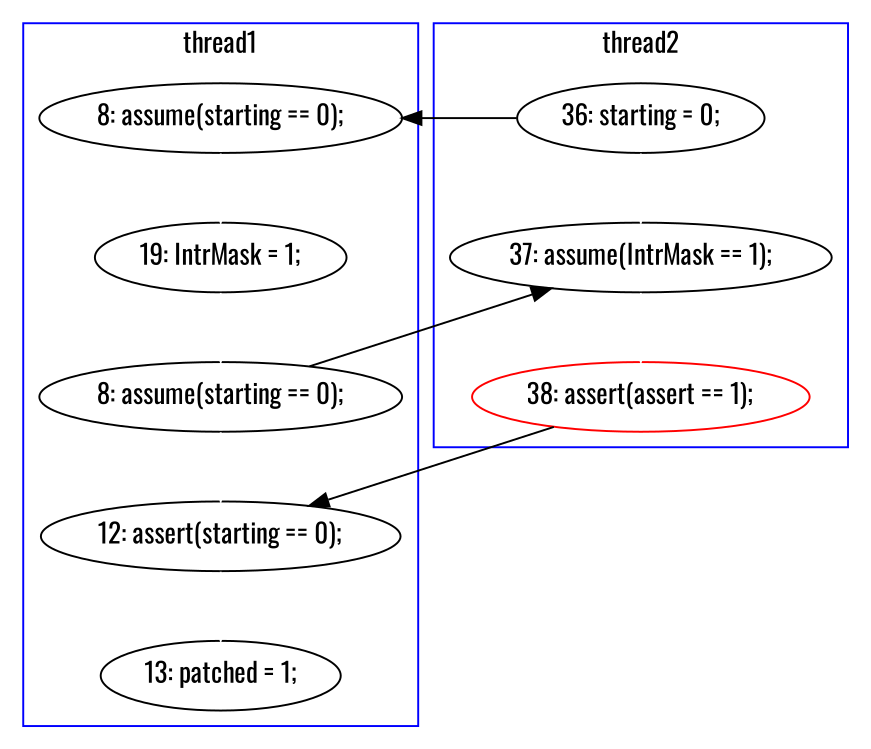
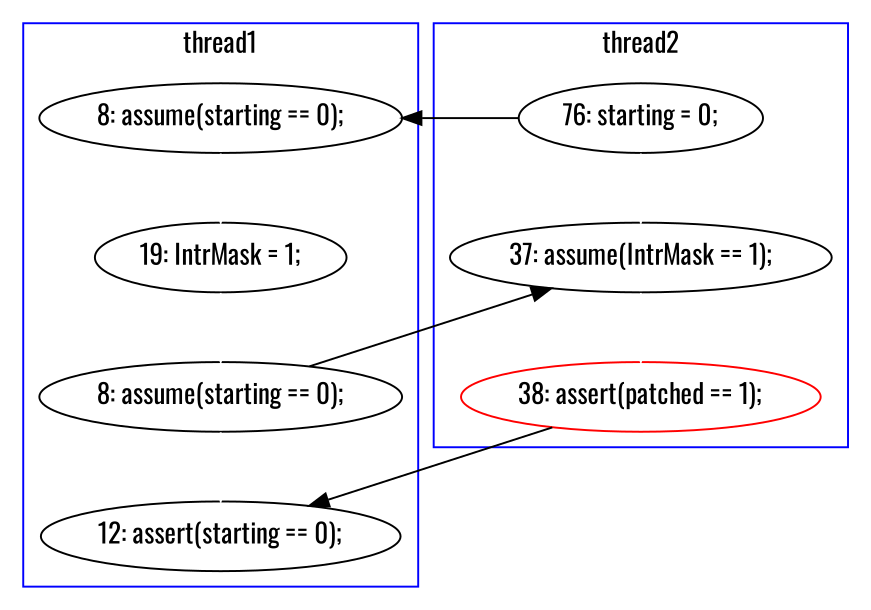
(641, 118) -> (641, 118)
(641, 397) -> (641, 397)
(221, 676) -> none
